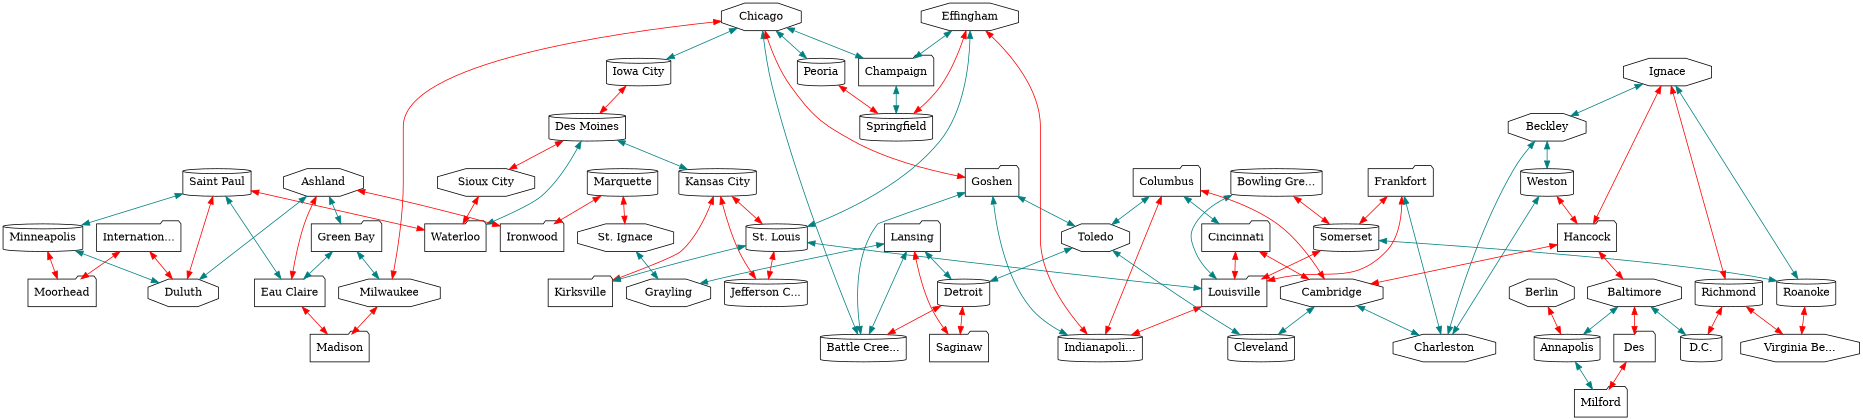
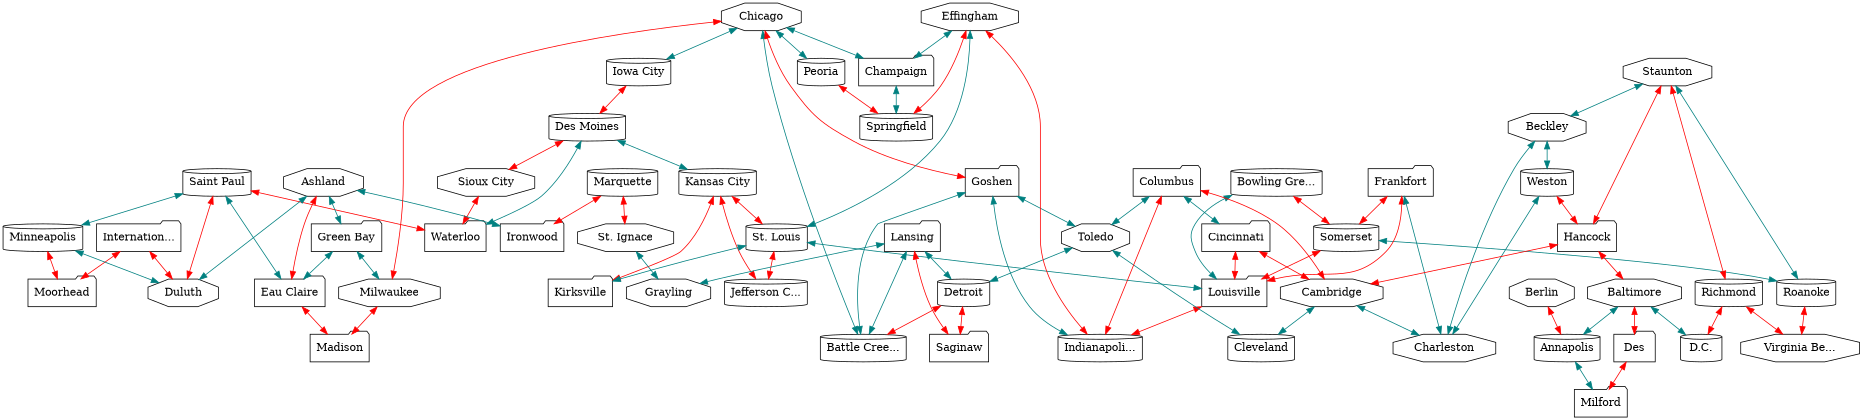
(1668, 72) -> (1668, 72)
(429, 207) -> (429, 207)
